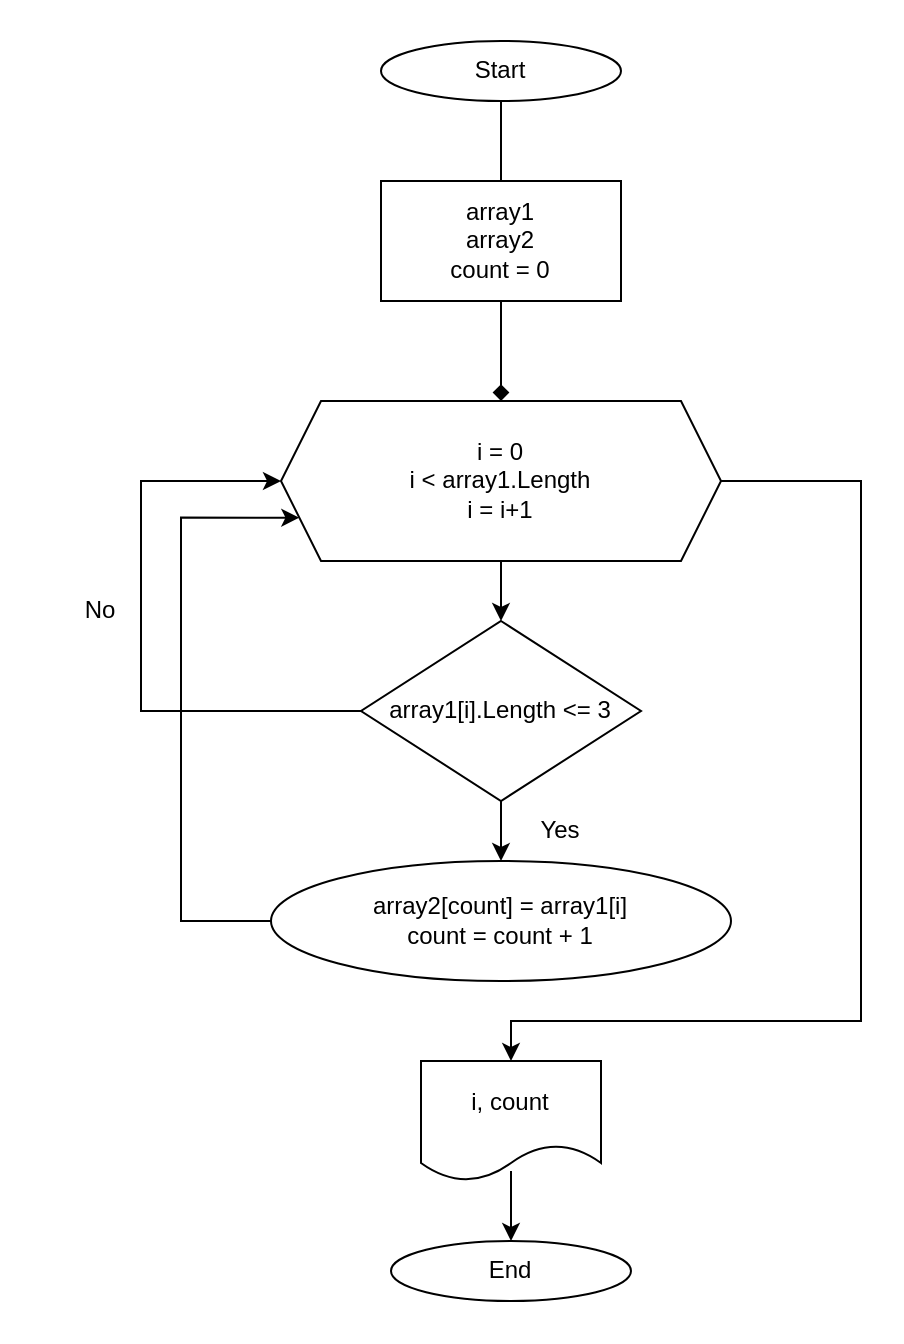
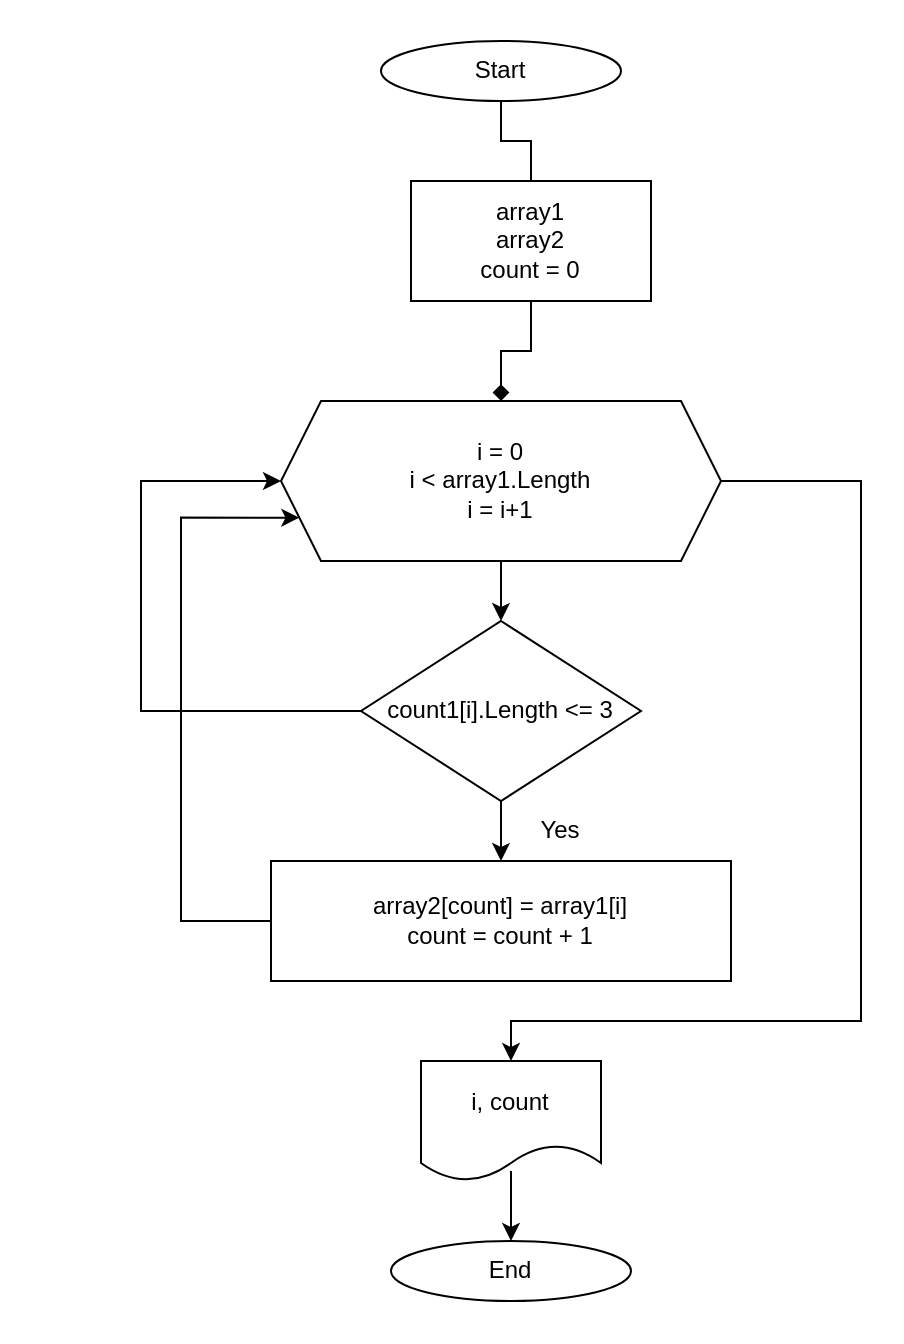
(501, 241) -> (531, 241)
(101, 611) -> none
(501, 711) -> (501, 711)
(501, 921) -> (501, 921)
